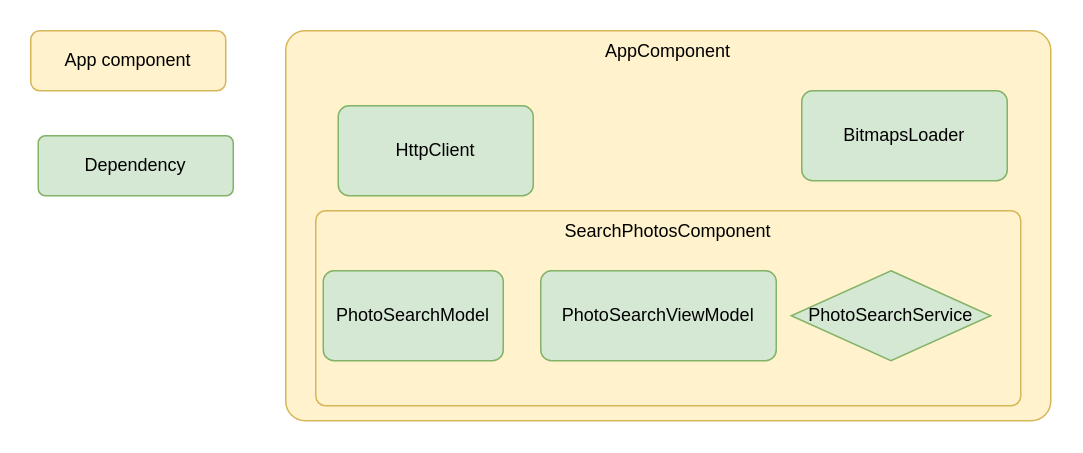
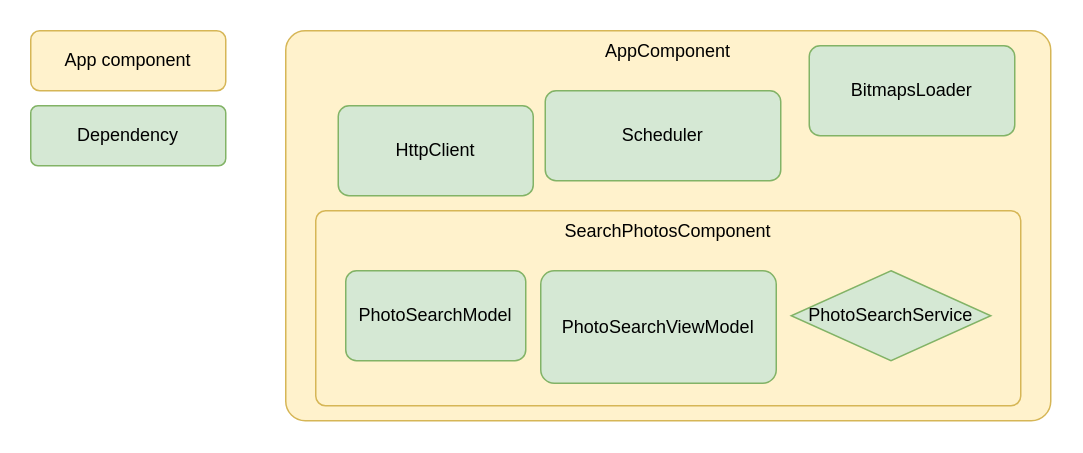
none -> (663, 136)
(905, 136) -> (912, 91)
(136, 166) -> (128, 136)
(413, 316) -> (436, 316)
(659, 316) -> (659, 327)
